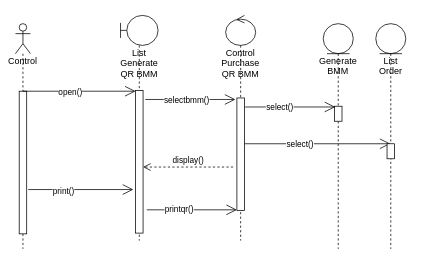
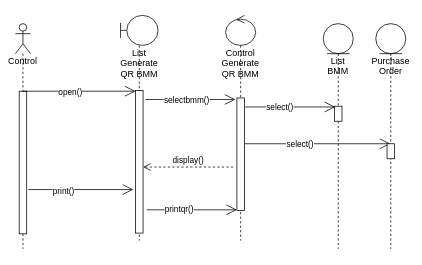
(390, 67) -> (390, 72)
(240, 69) -> (240, 69)
(338, 72) -> (338, 67)
